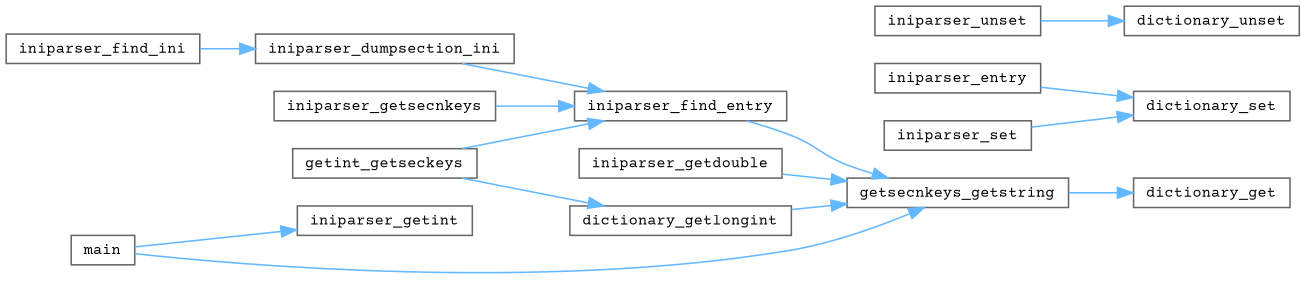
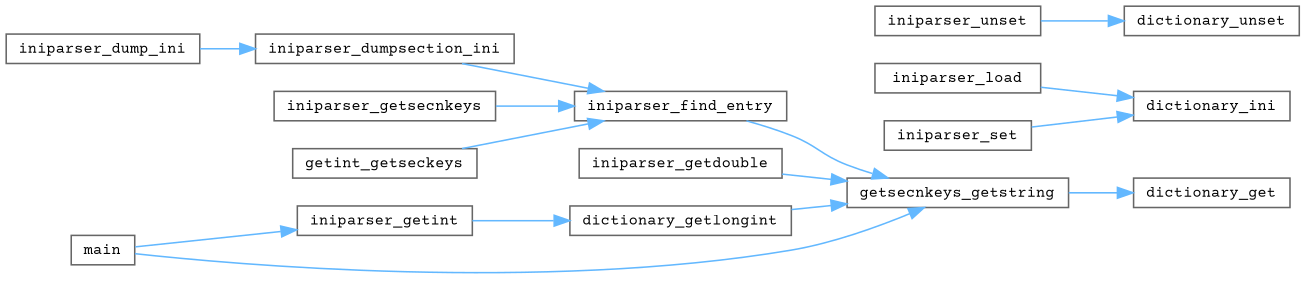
(103, 49) -> (103, 49)
(958, 78) -> (958, 78)
(1212, 106) -> (1212, 106)
(525, 191) -> (513, 221)
